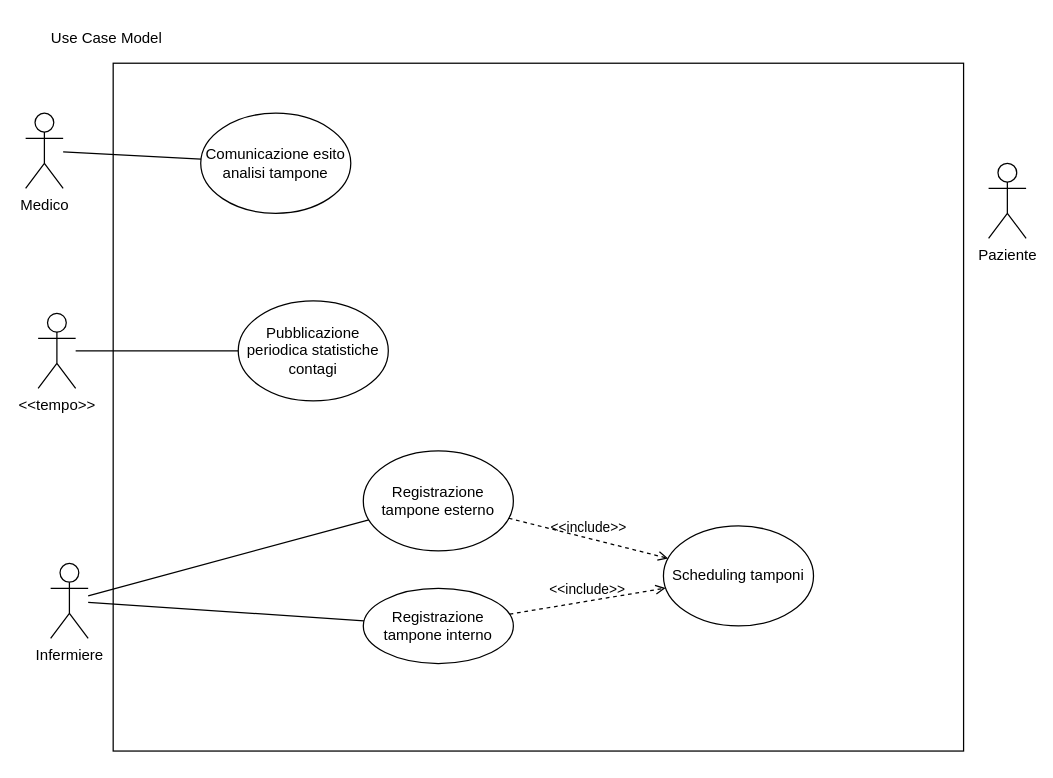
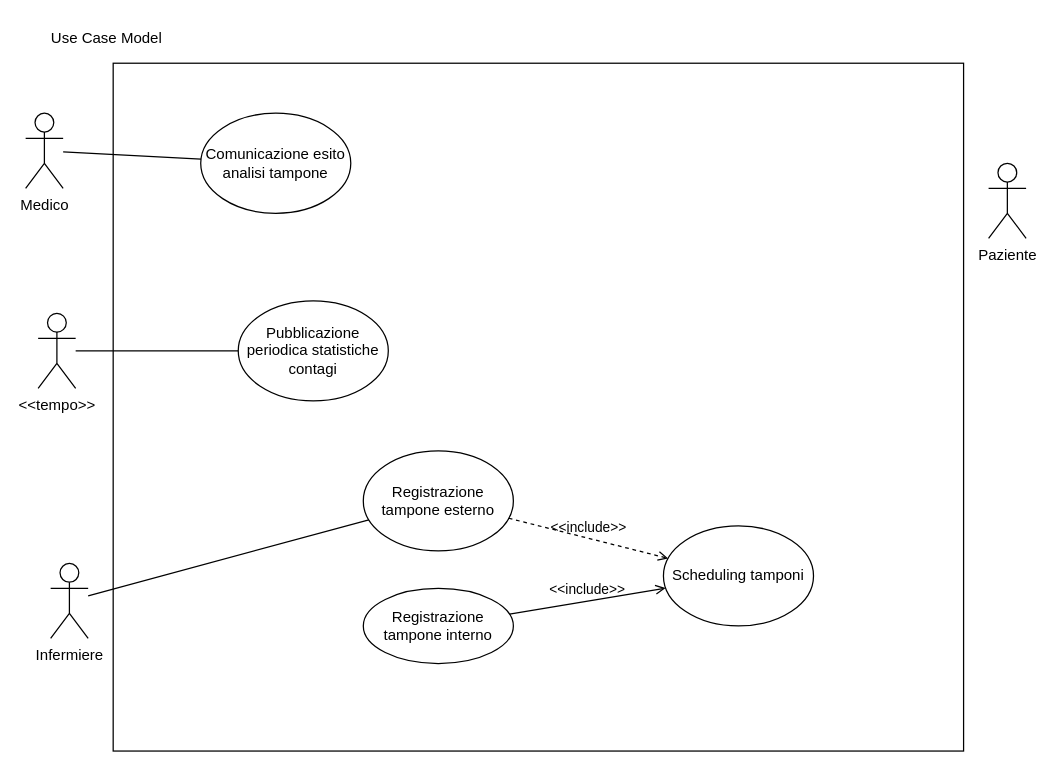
(586, 601) -> (586, 601)
(226, 611) -> none
